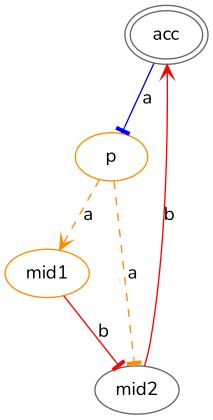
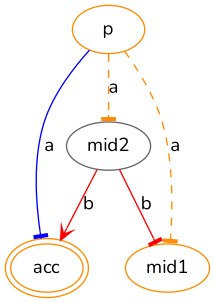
(166, 35) -> (47, 268)
(139, 95) -> (41, 134)
(83, 209) -> (166, 139)
(90, 329) -> (137, 204)
